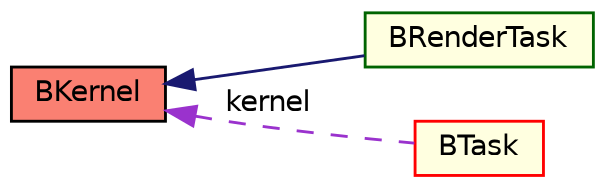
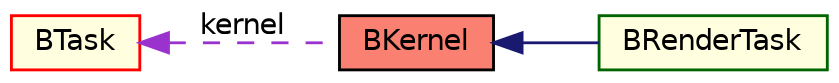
(304, 132) -> (254, 43)
